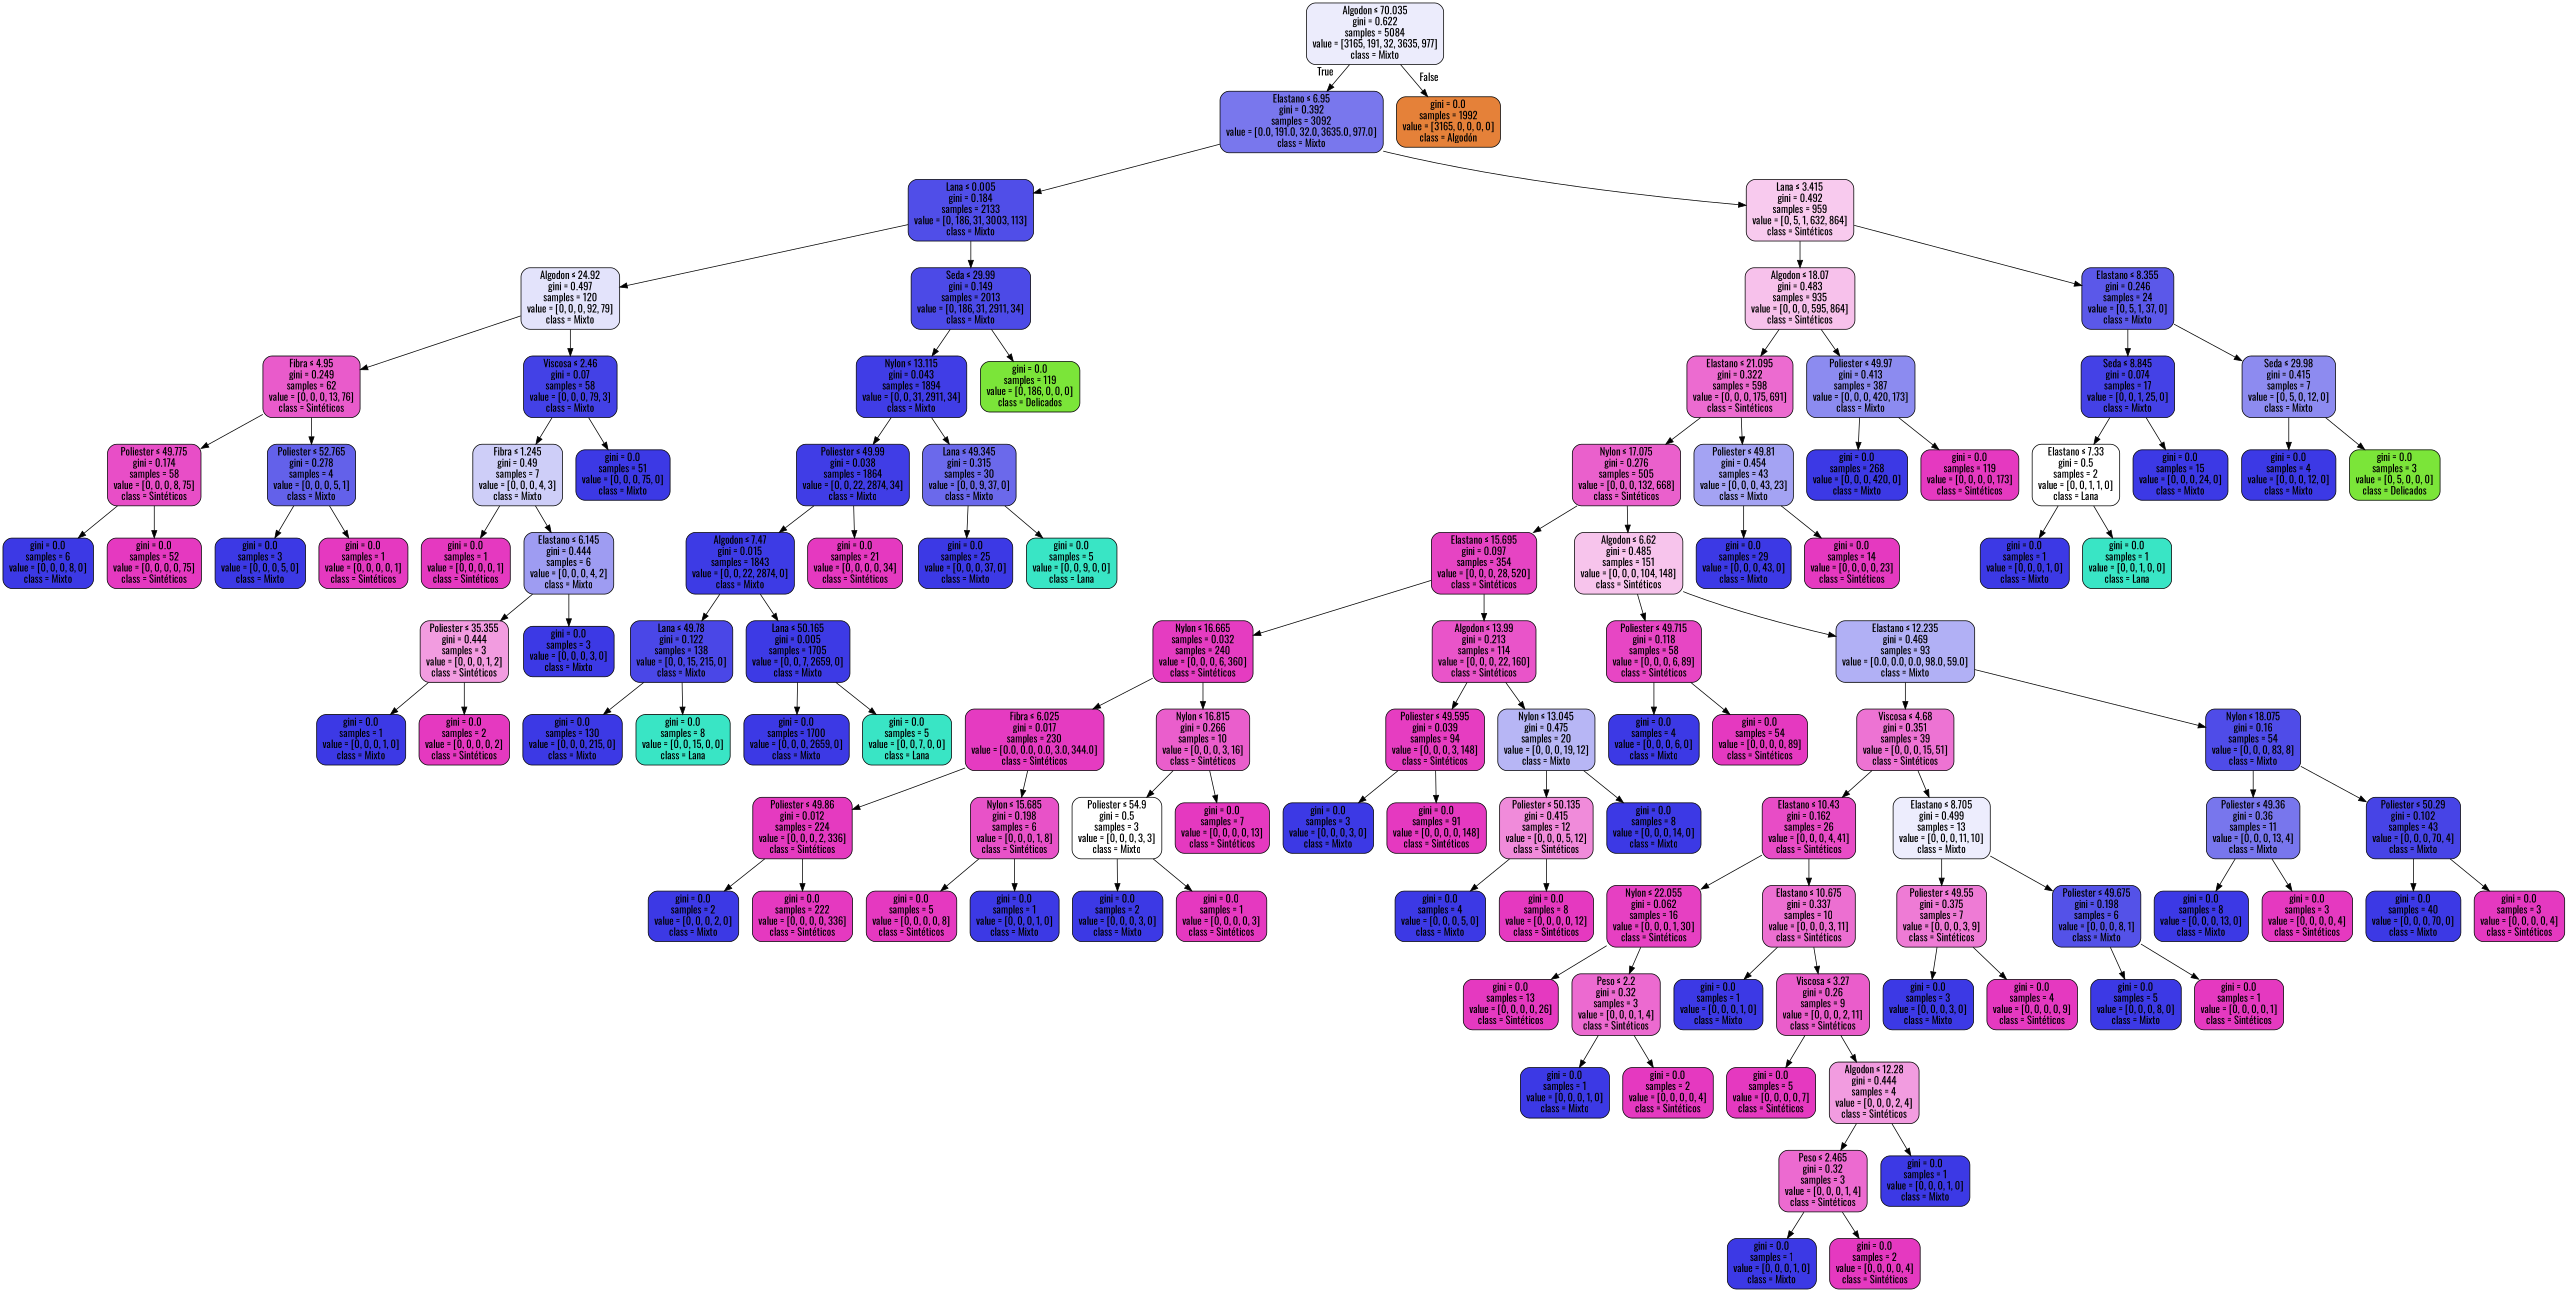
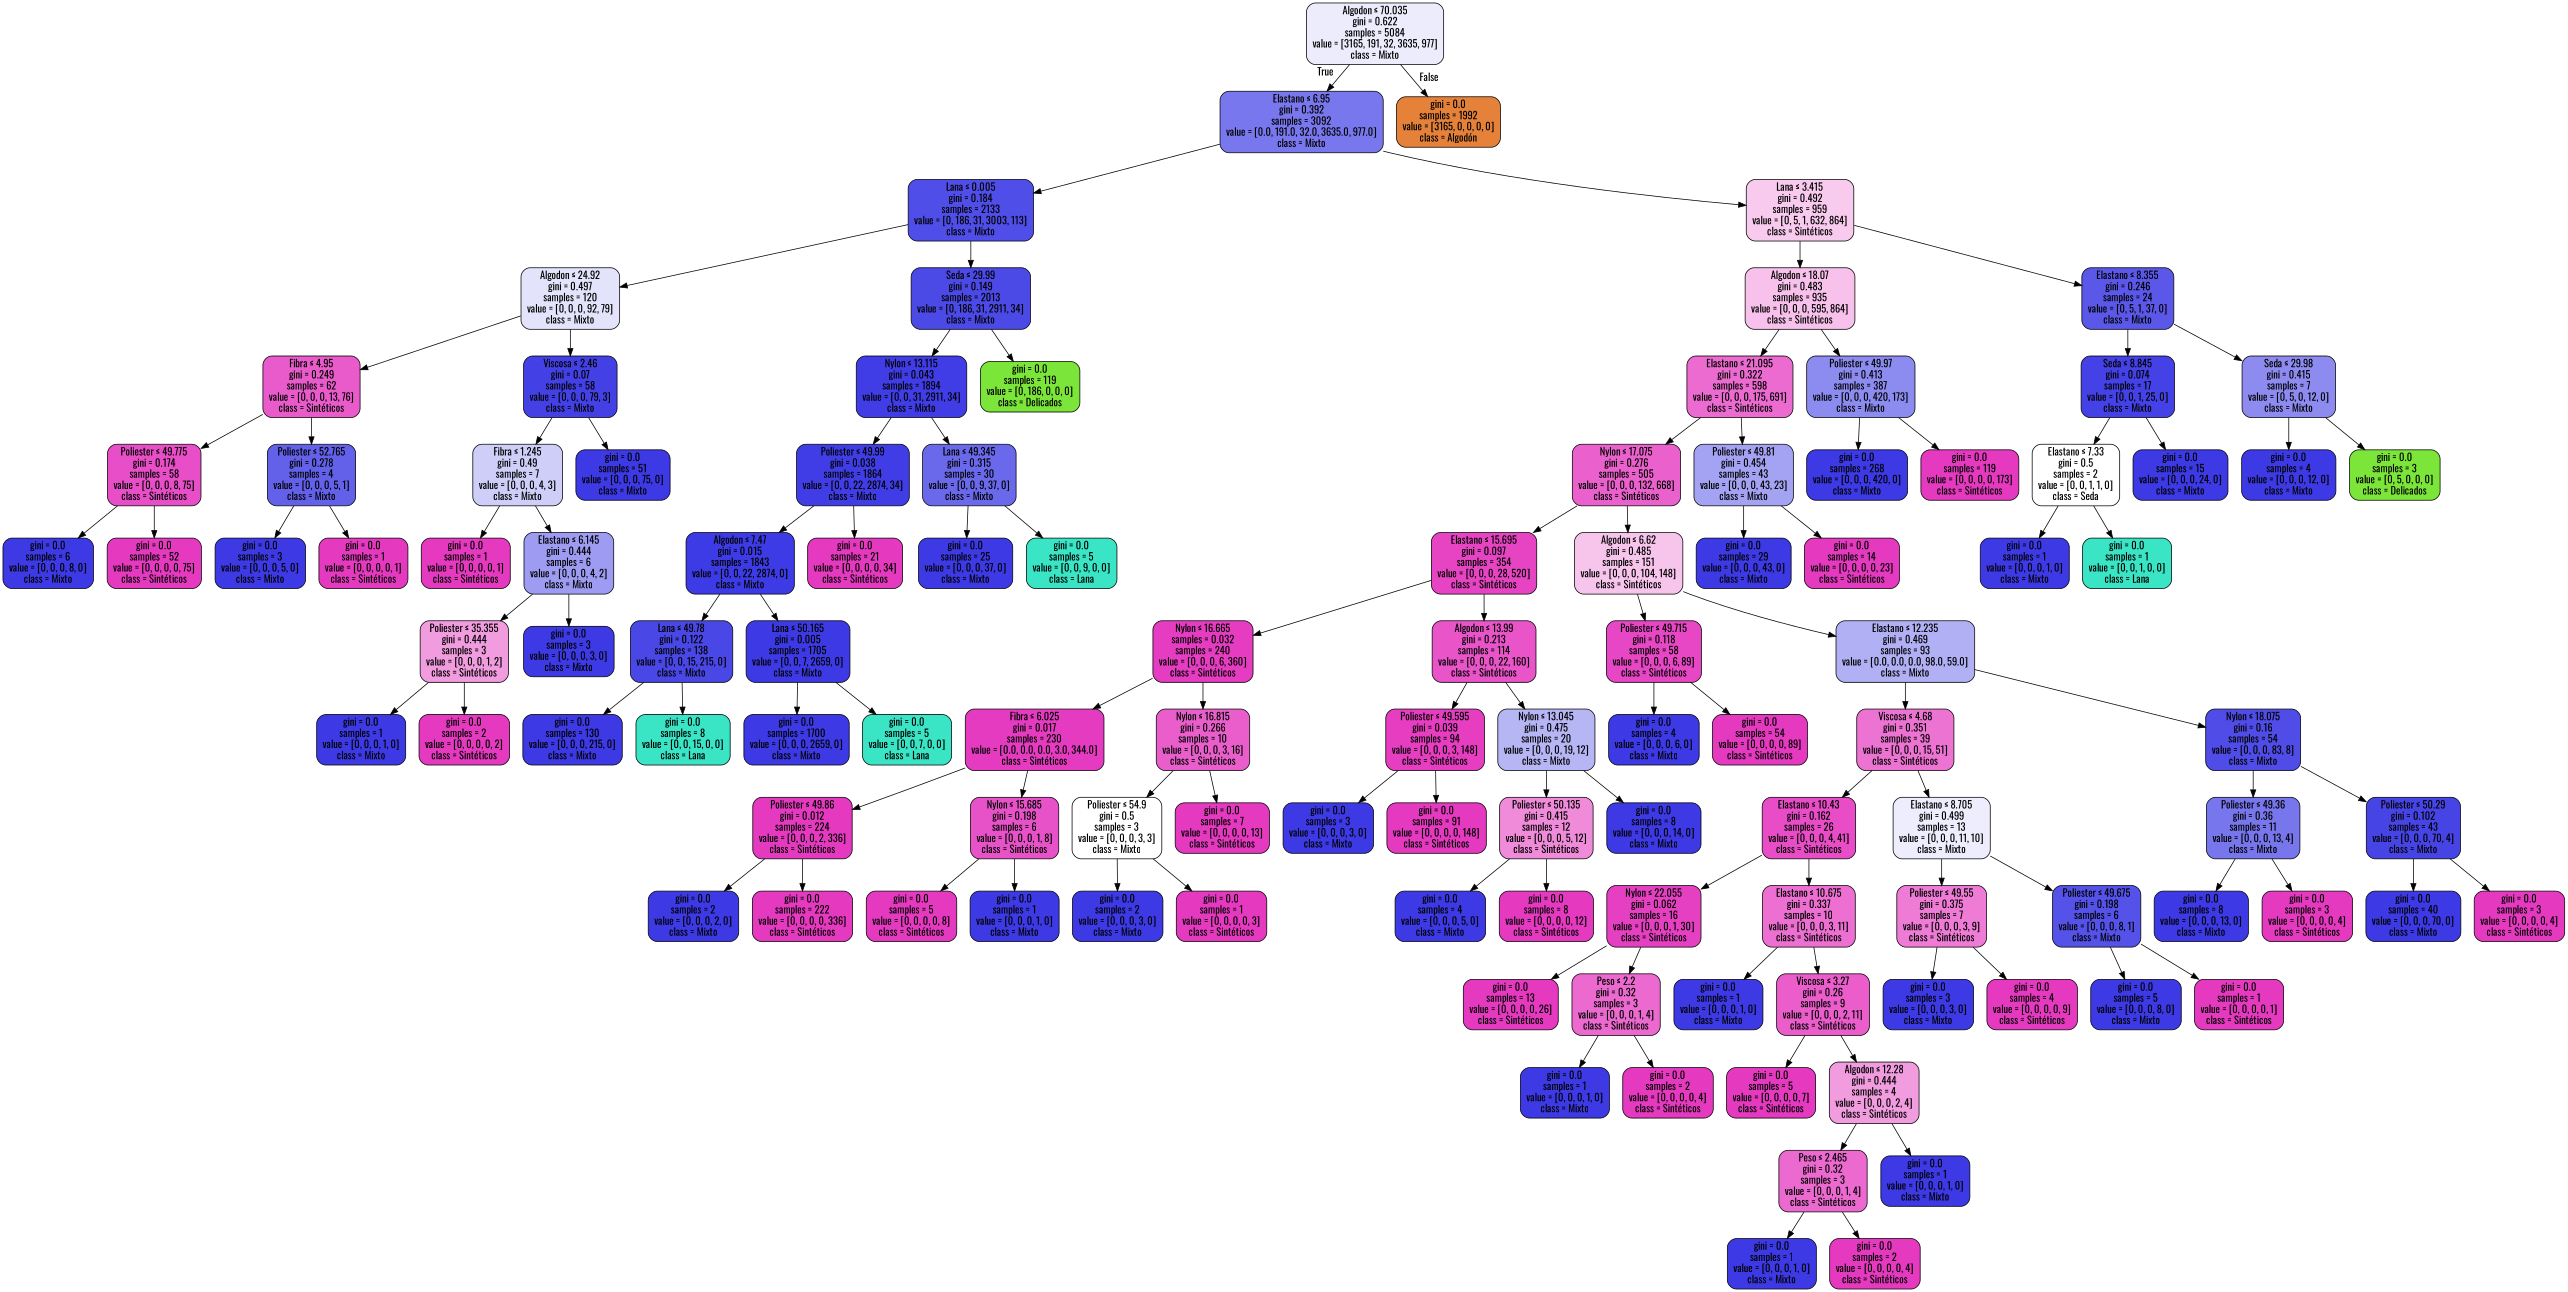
(2076, 497) -> (2076, 497)
